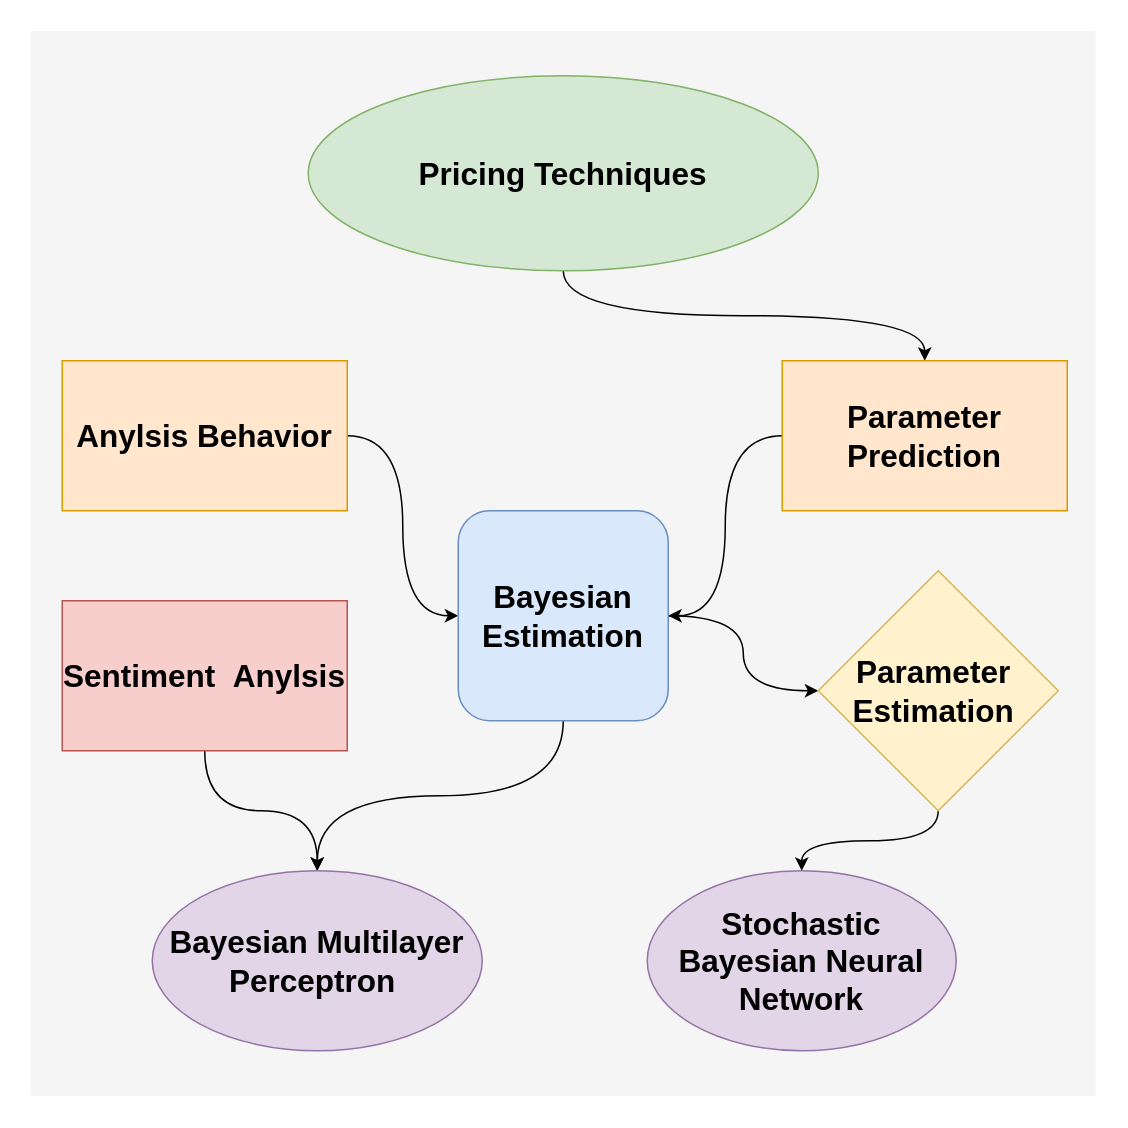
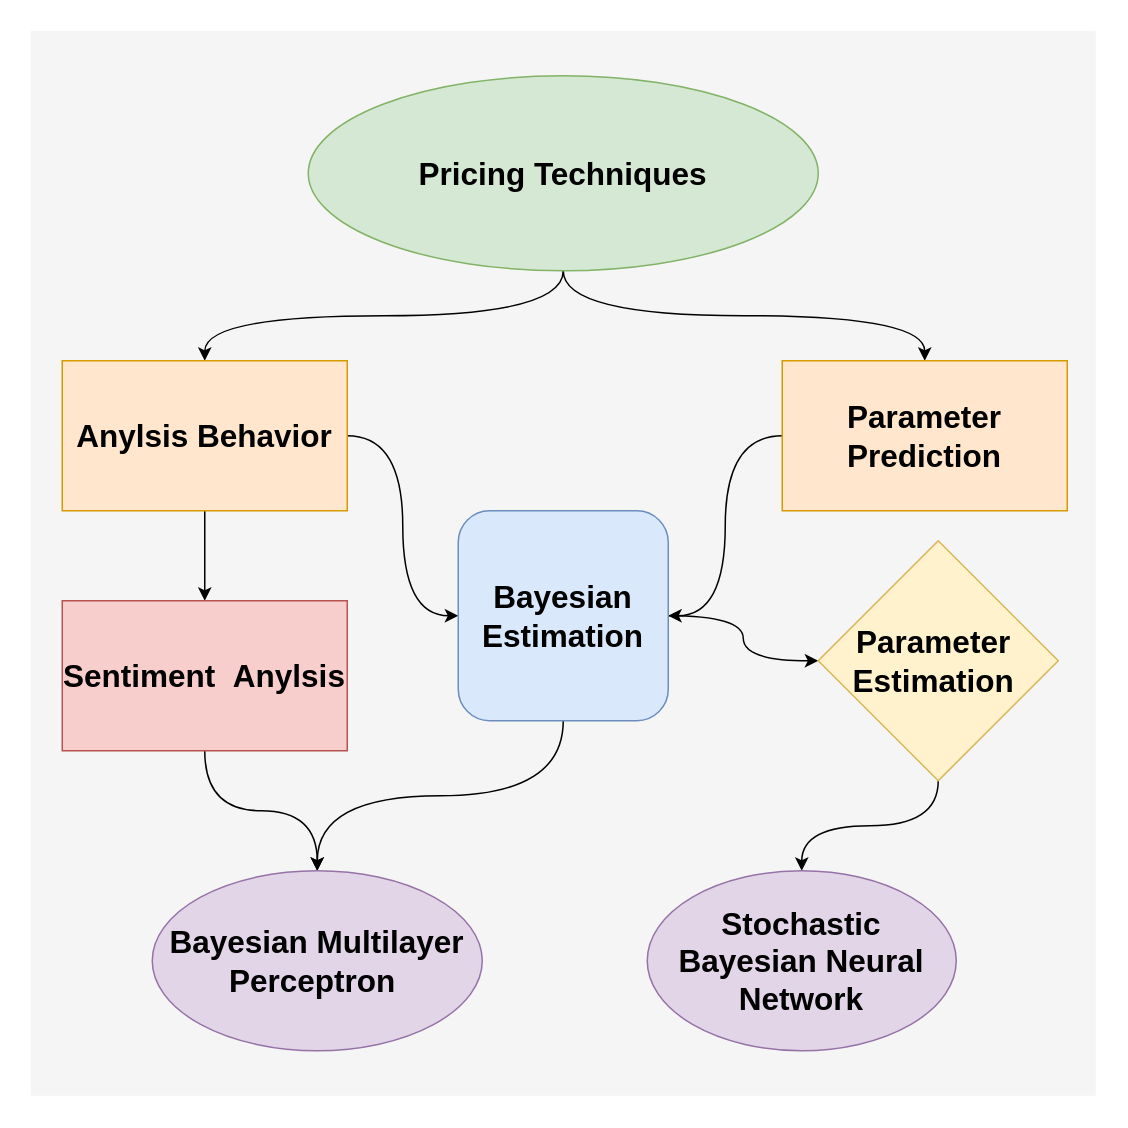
none -> (385, 316)
none -> (205, 551)
(938, 691) -> (938, 661)
